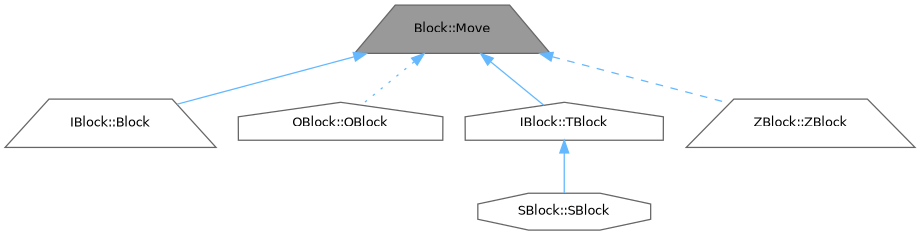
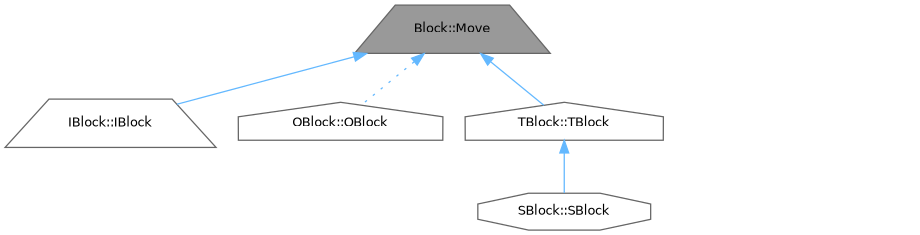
(111, 123) -> (111, 123)
(564, 123) -> (564, 123)
(801, 123) -> none
